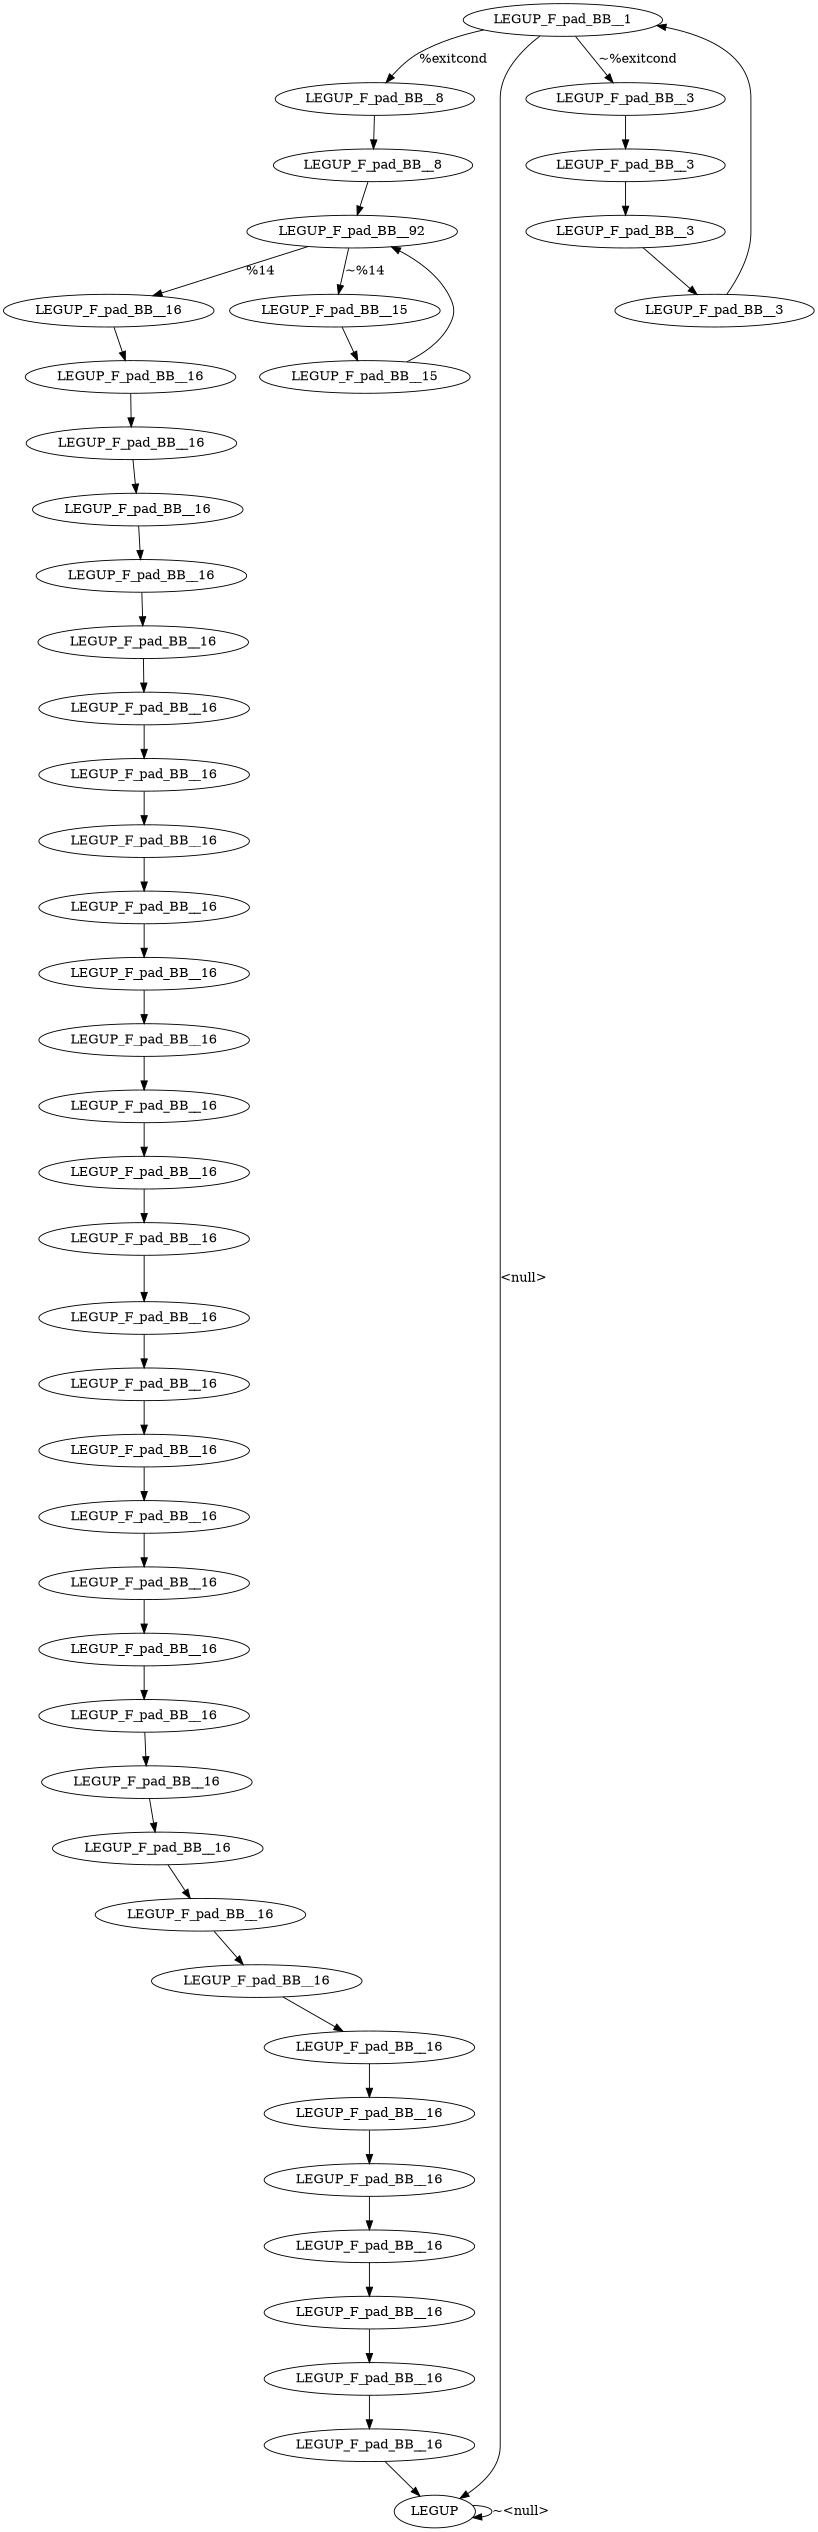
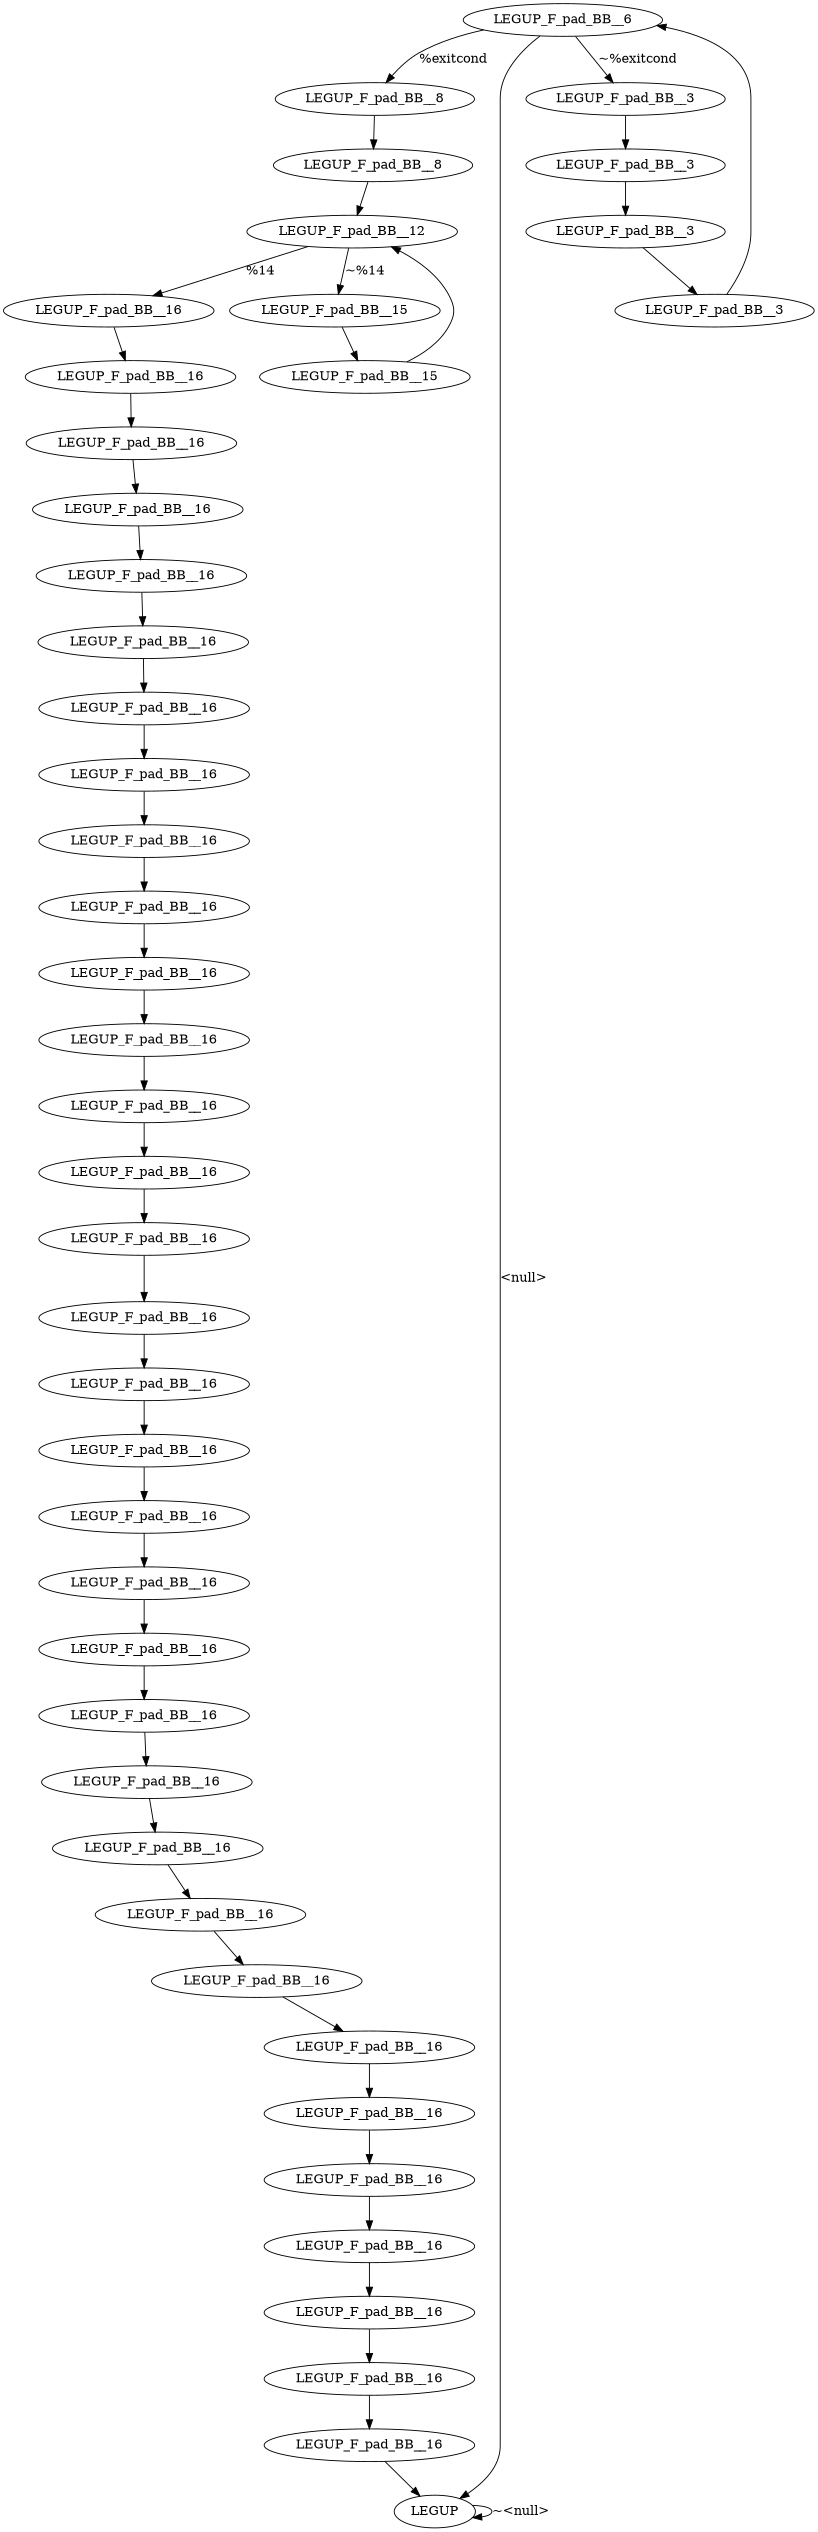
(563, 20) -> (563, 20)
(352, 232) -> (352, 232)
